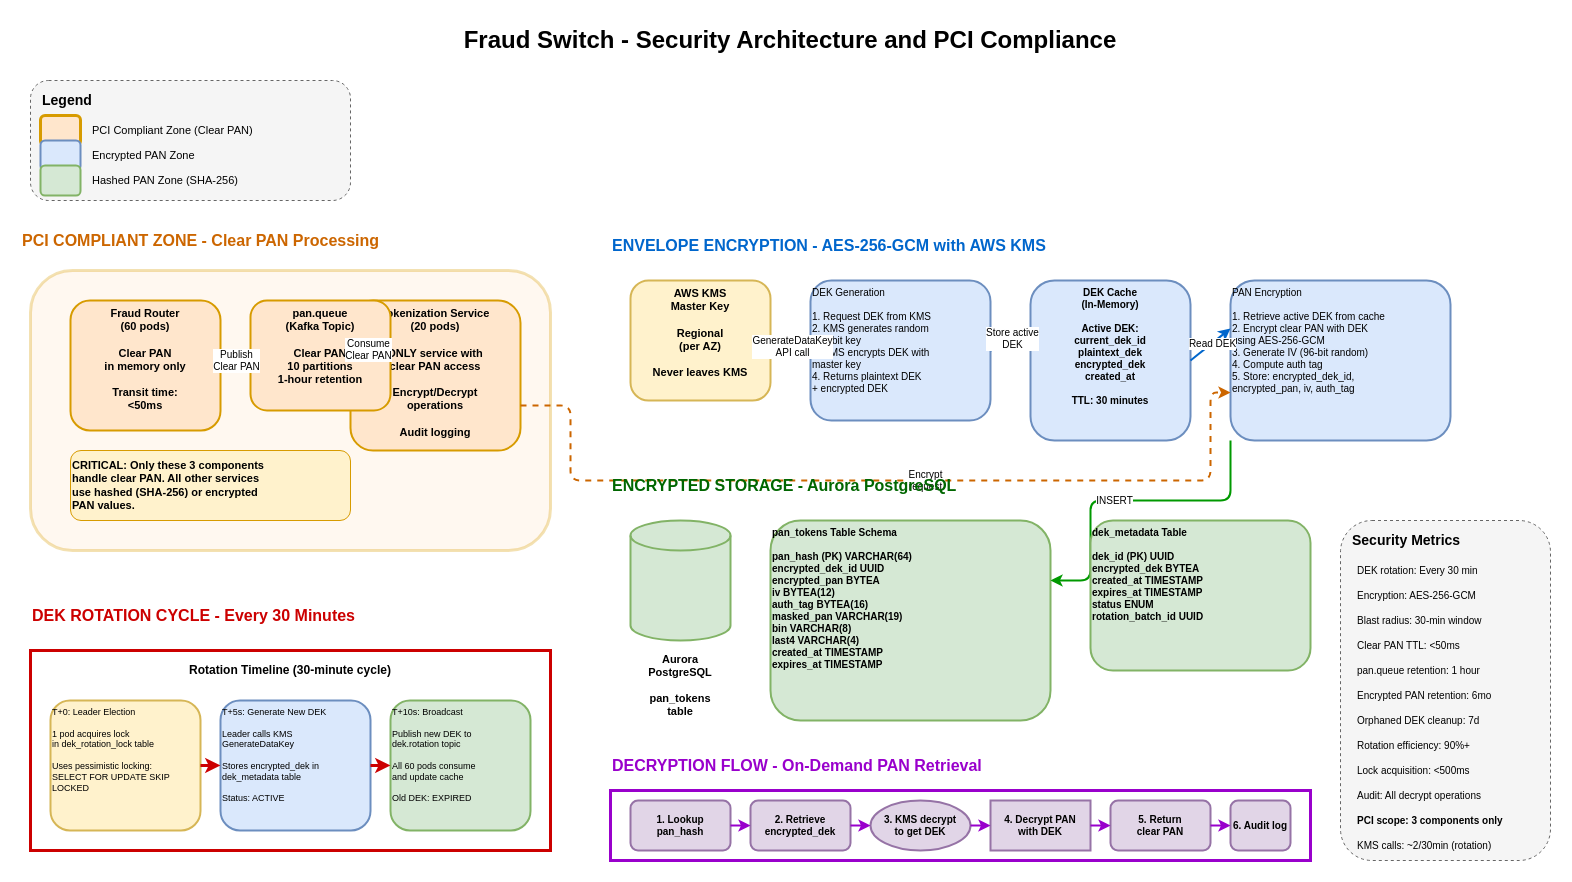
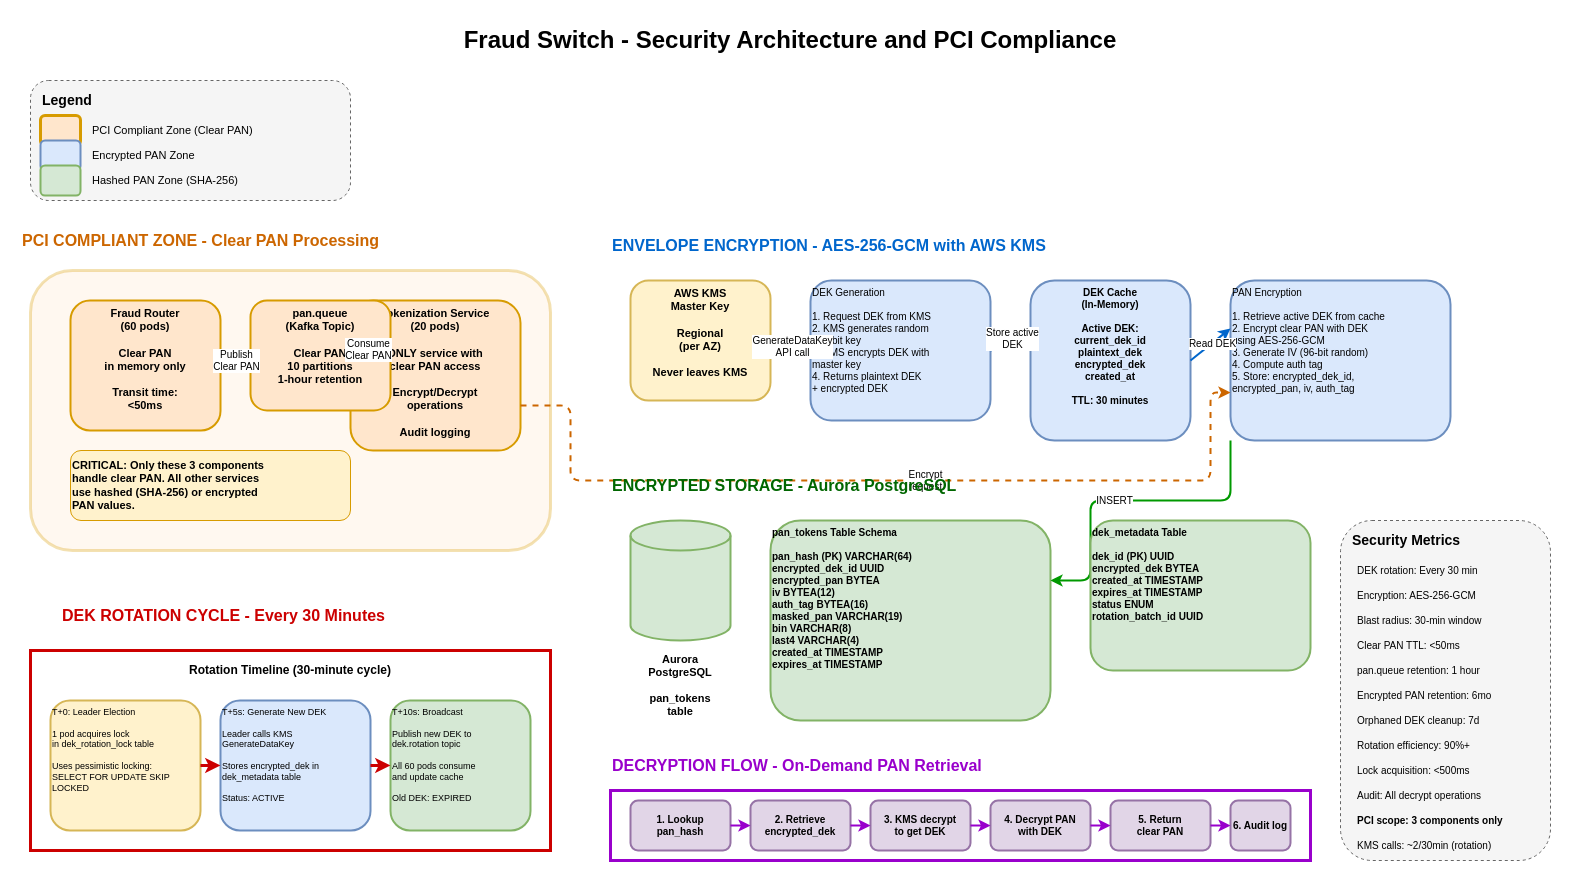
(281, 616) -> (311, 616)
(921, 826) -> (921, 826)
(1041, 826) -> (1041, 826)
